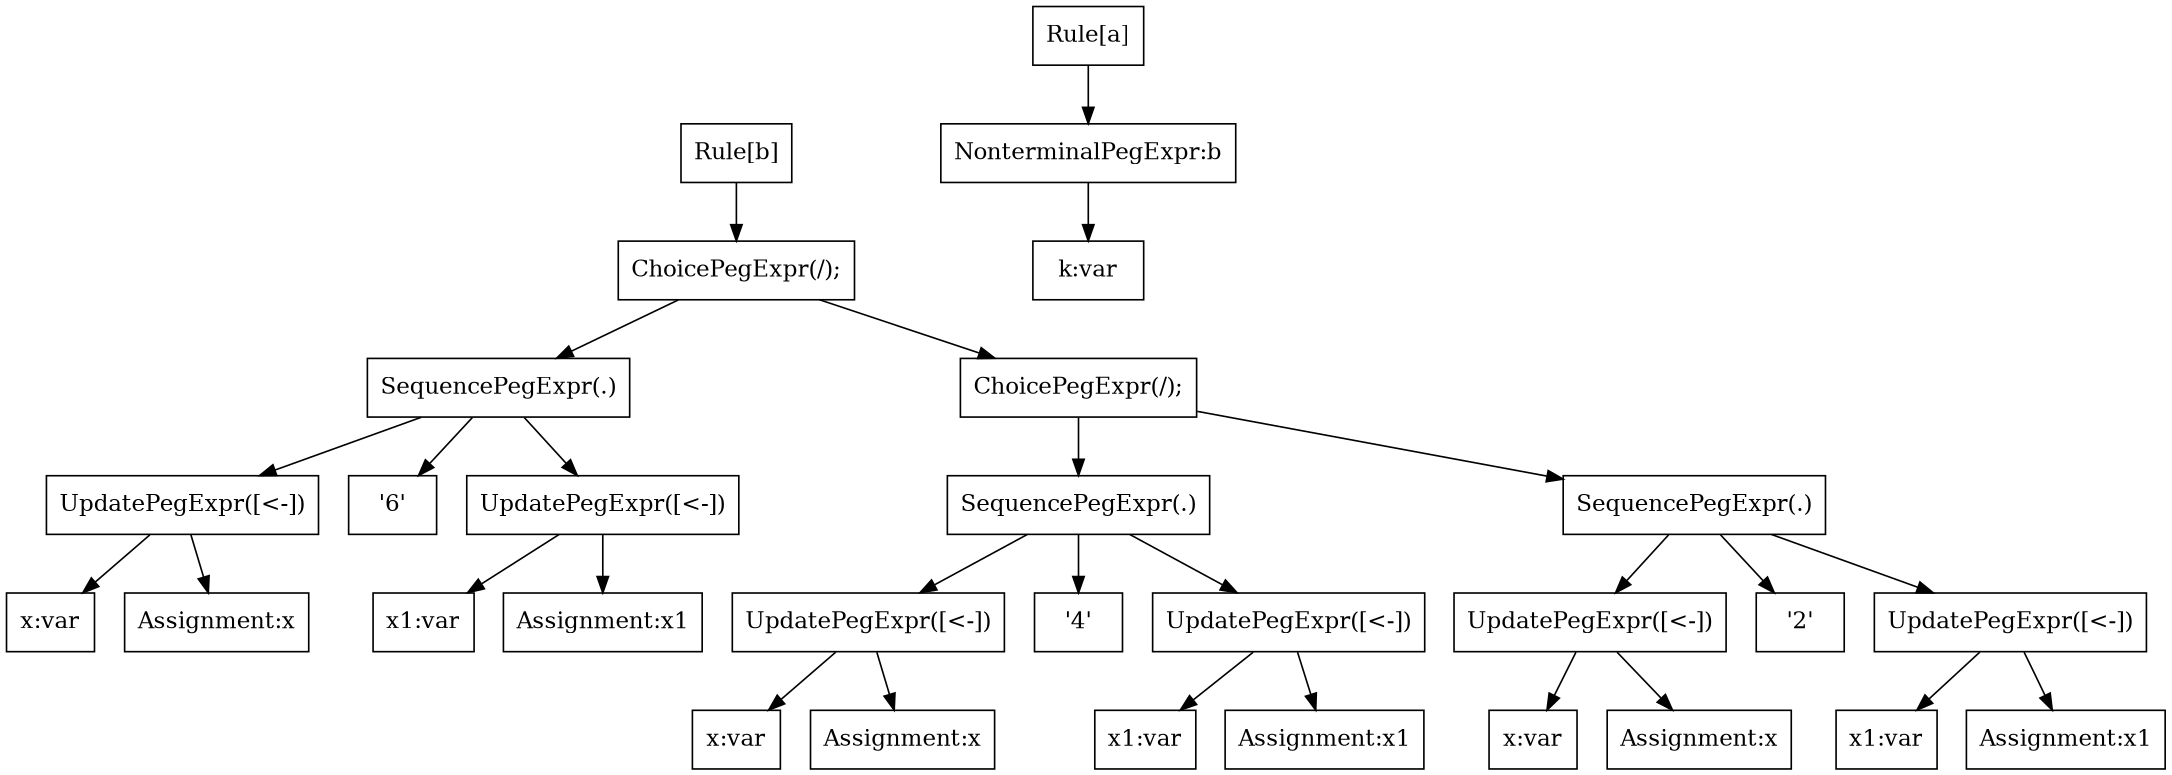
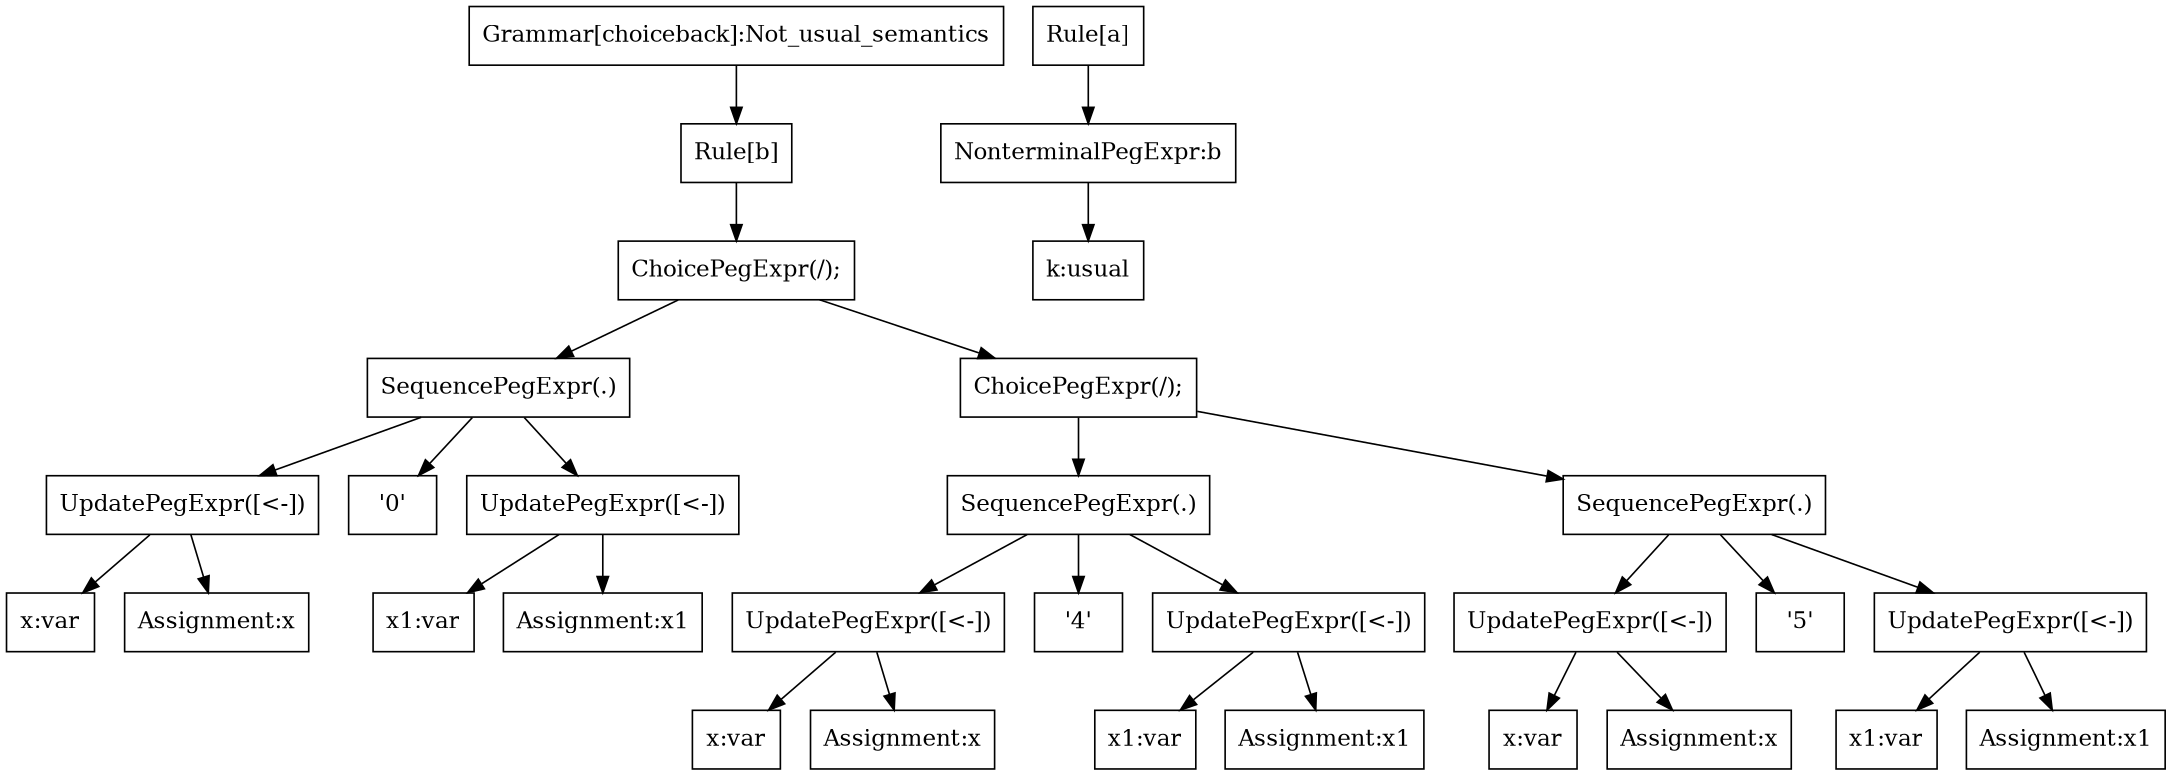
none -> (736, 36)
(1088, 270) -> (1088, 270)
(393, 505) -> (393, 505)
(1800, 622) -> (1800, 622)
